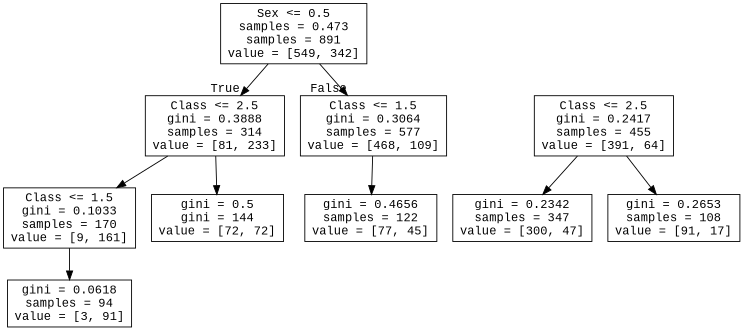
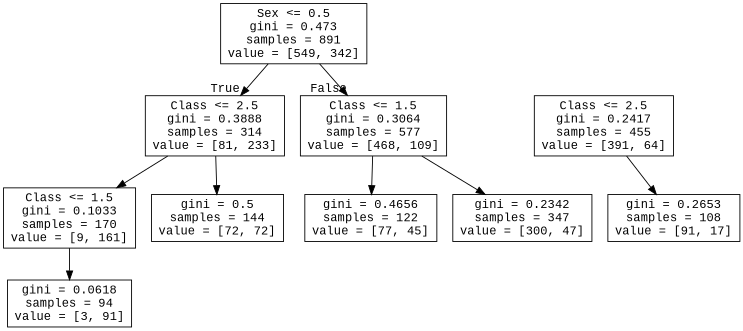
(294, 34) -> (294, 34)
(563, 172) -> (450, 173)
(218, 218) -> (218, 218)
